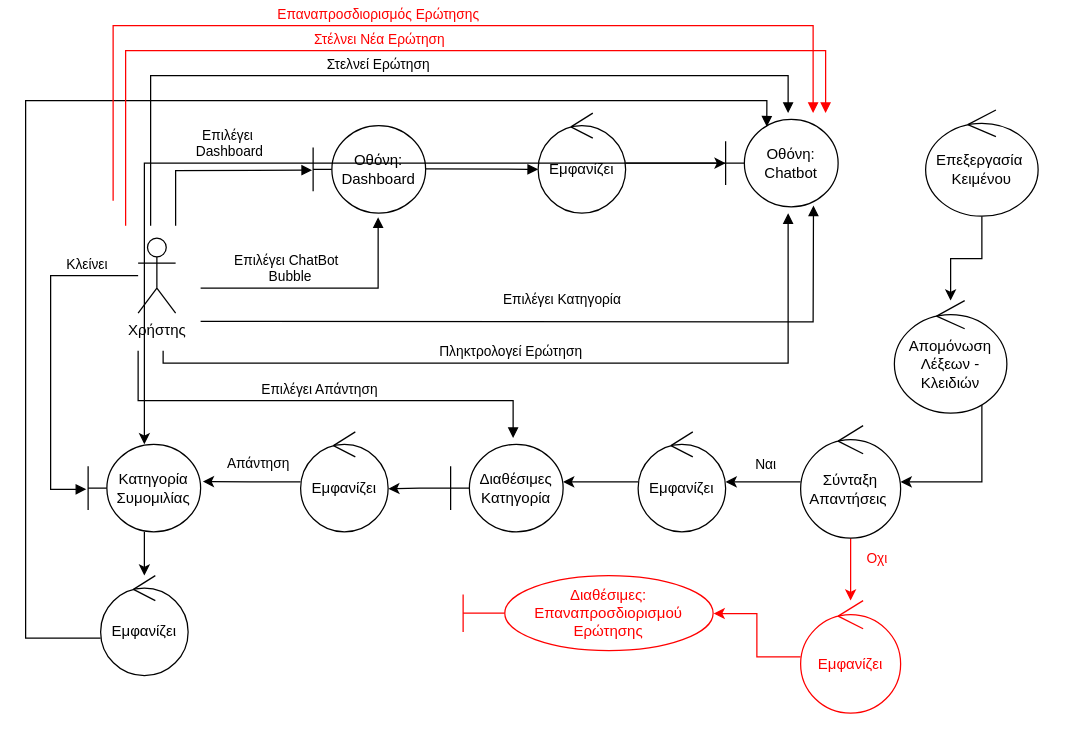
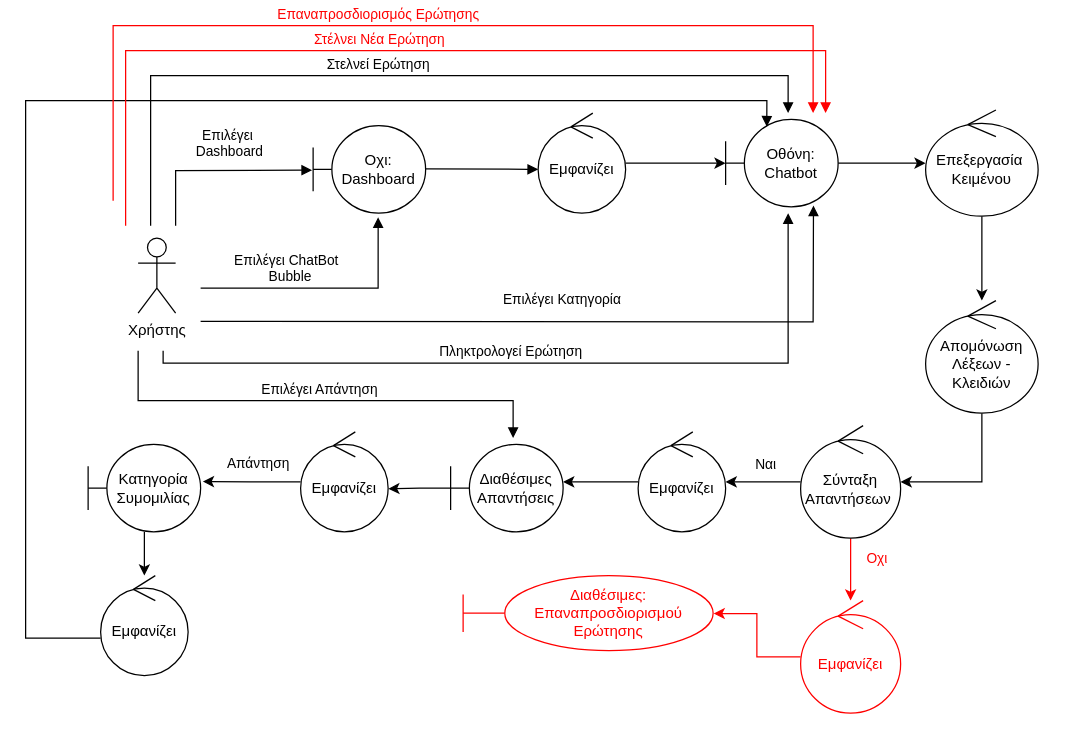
(316, 163) -> (877, 163)
(379, 169) -> (379, 169)
(51, 351) -> none
(951, 357) -> (982, 357)
(516, 488) -> (516, 488)
(851, 489) -> (851, 489)
